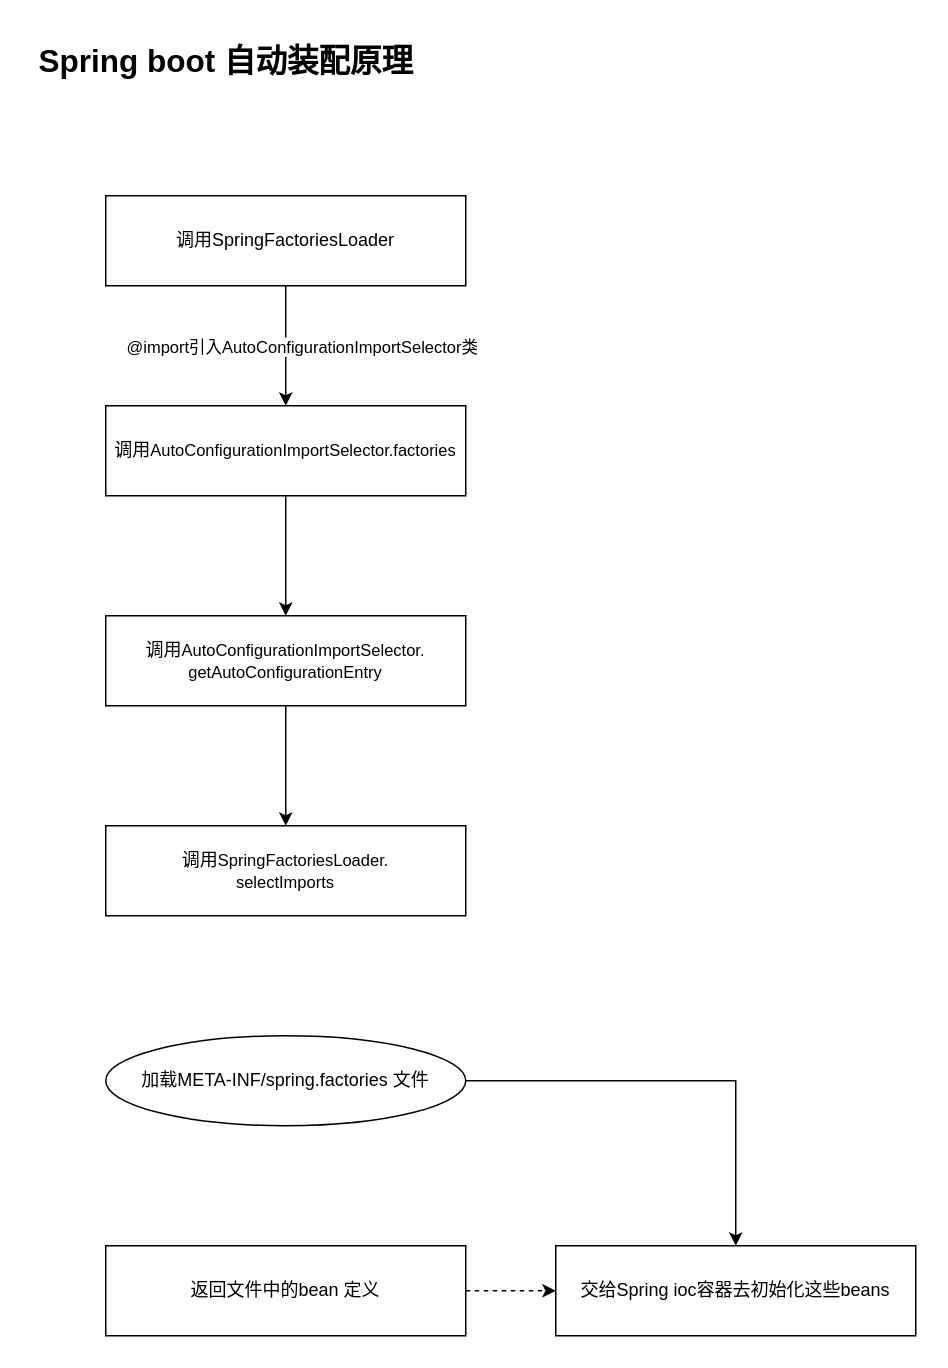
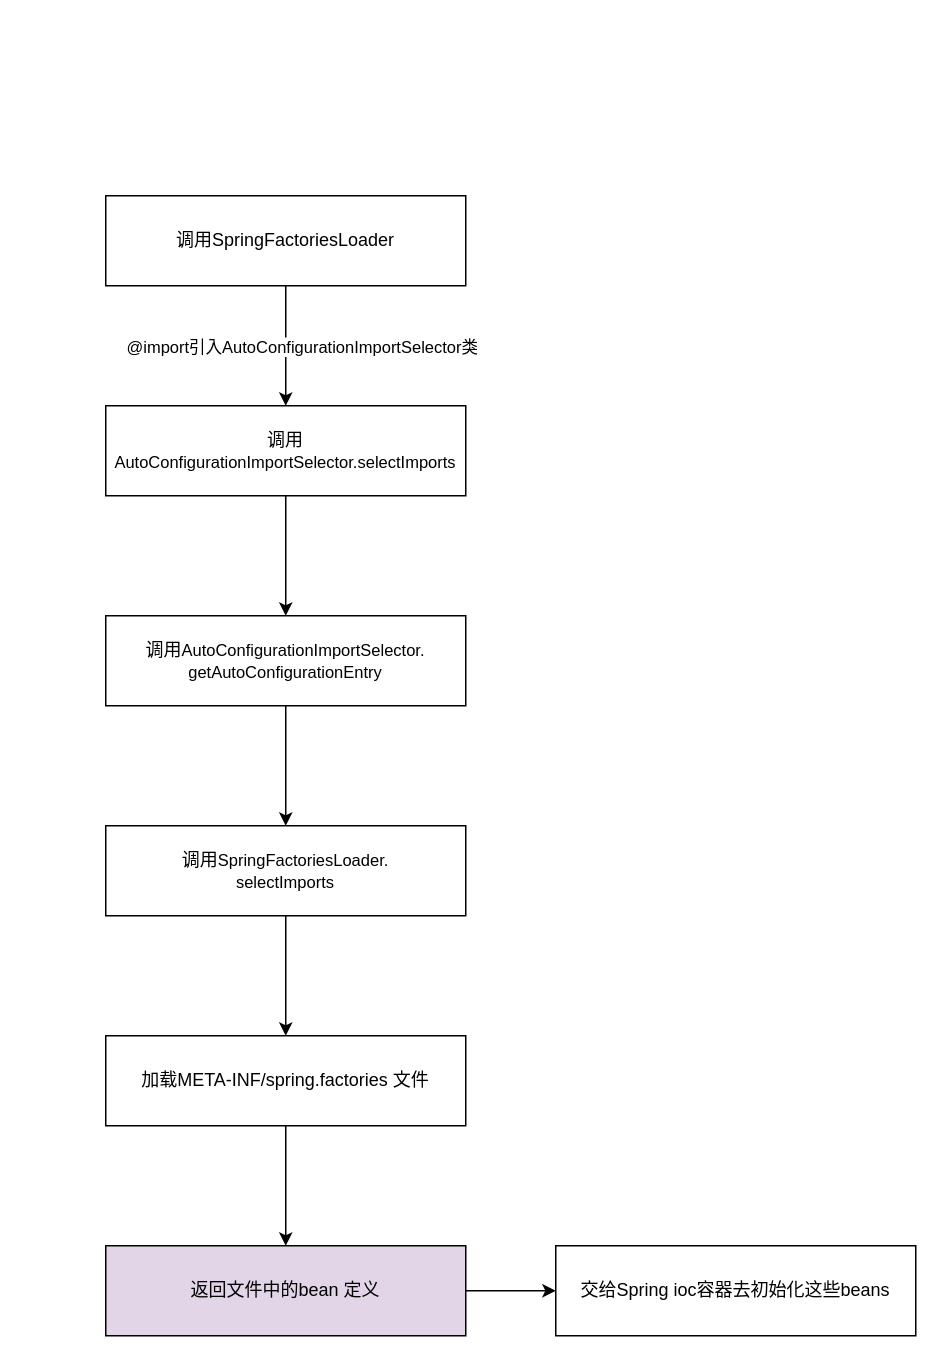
(226, 61) -> none
(286, 451) -> (286, 451)
none -> (286, 971)
(286, 1081) -> (286, 1081)
(678, 1081) -> (286, 1181)
(286, 1291) -> (286, 1291)
(507, 1291) -> (507, 1291)
